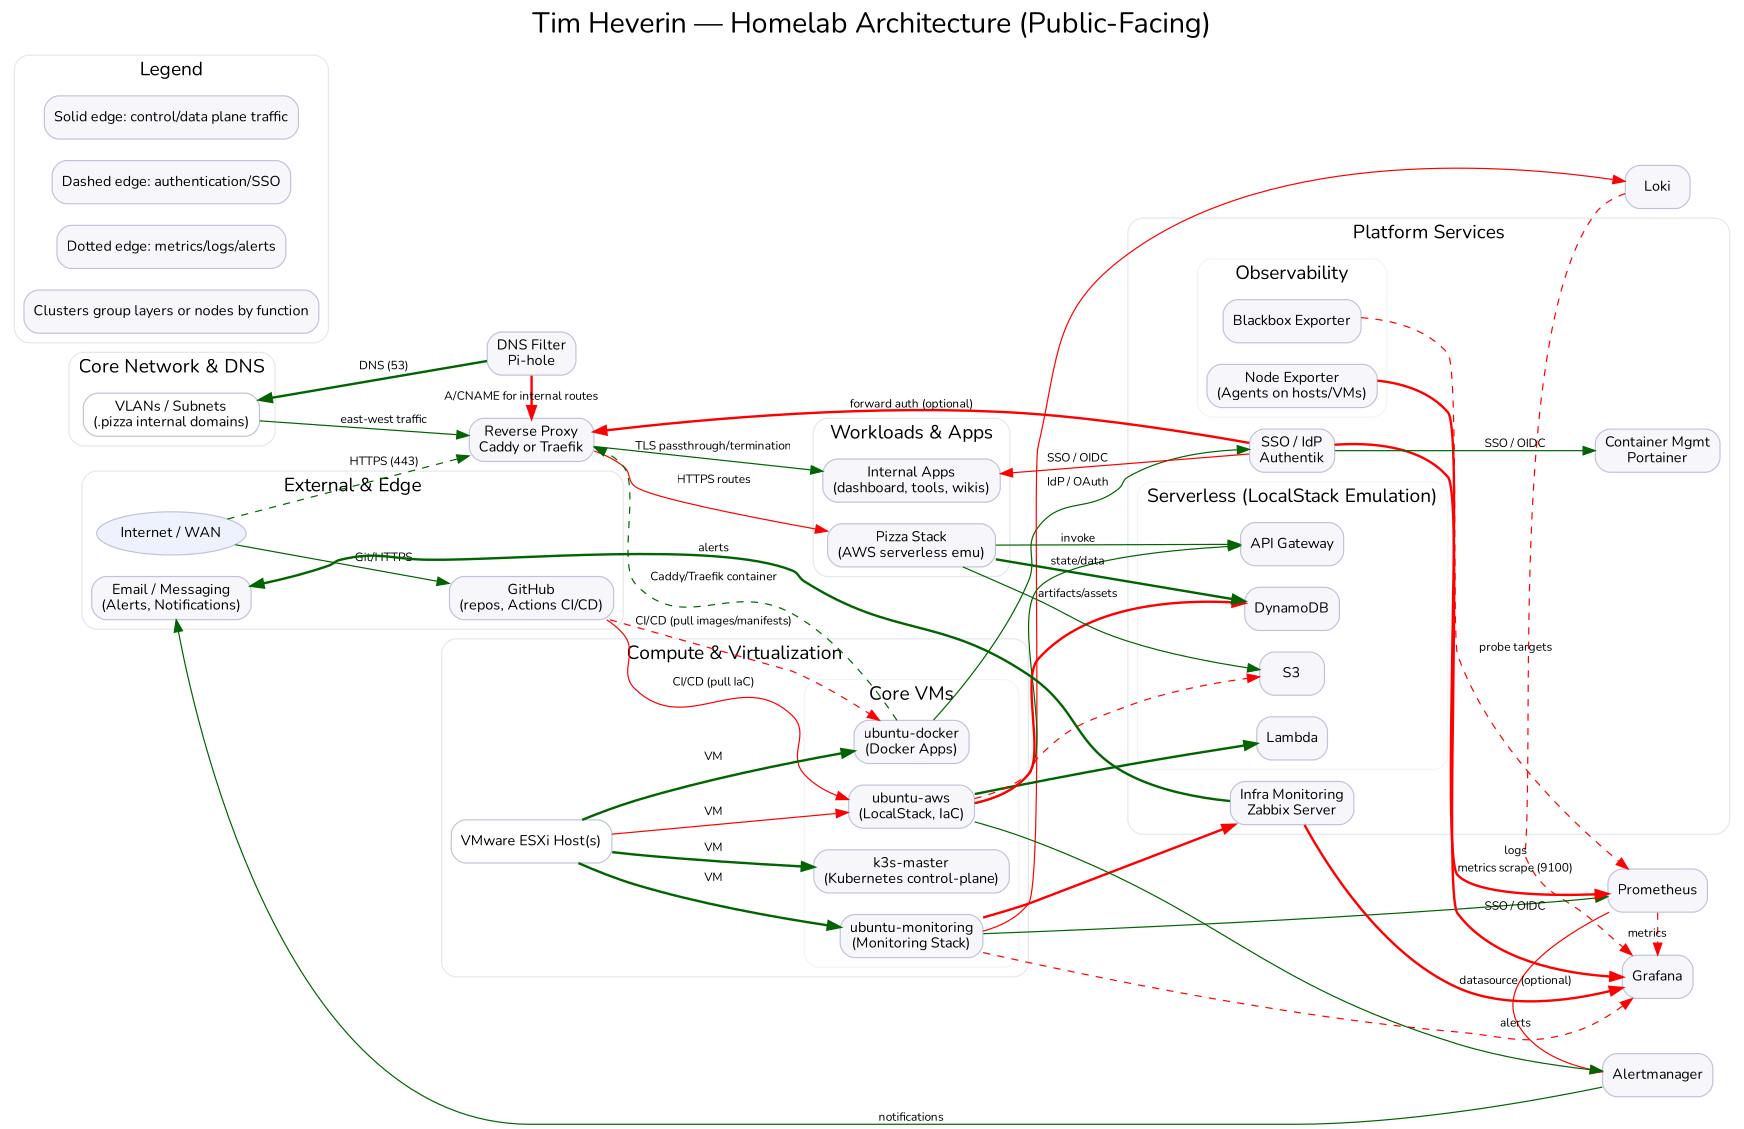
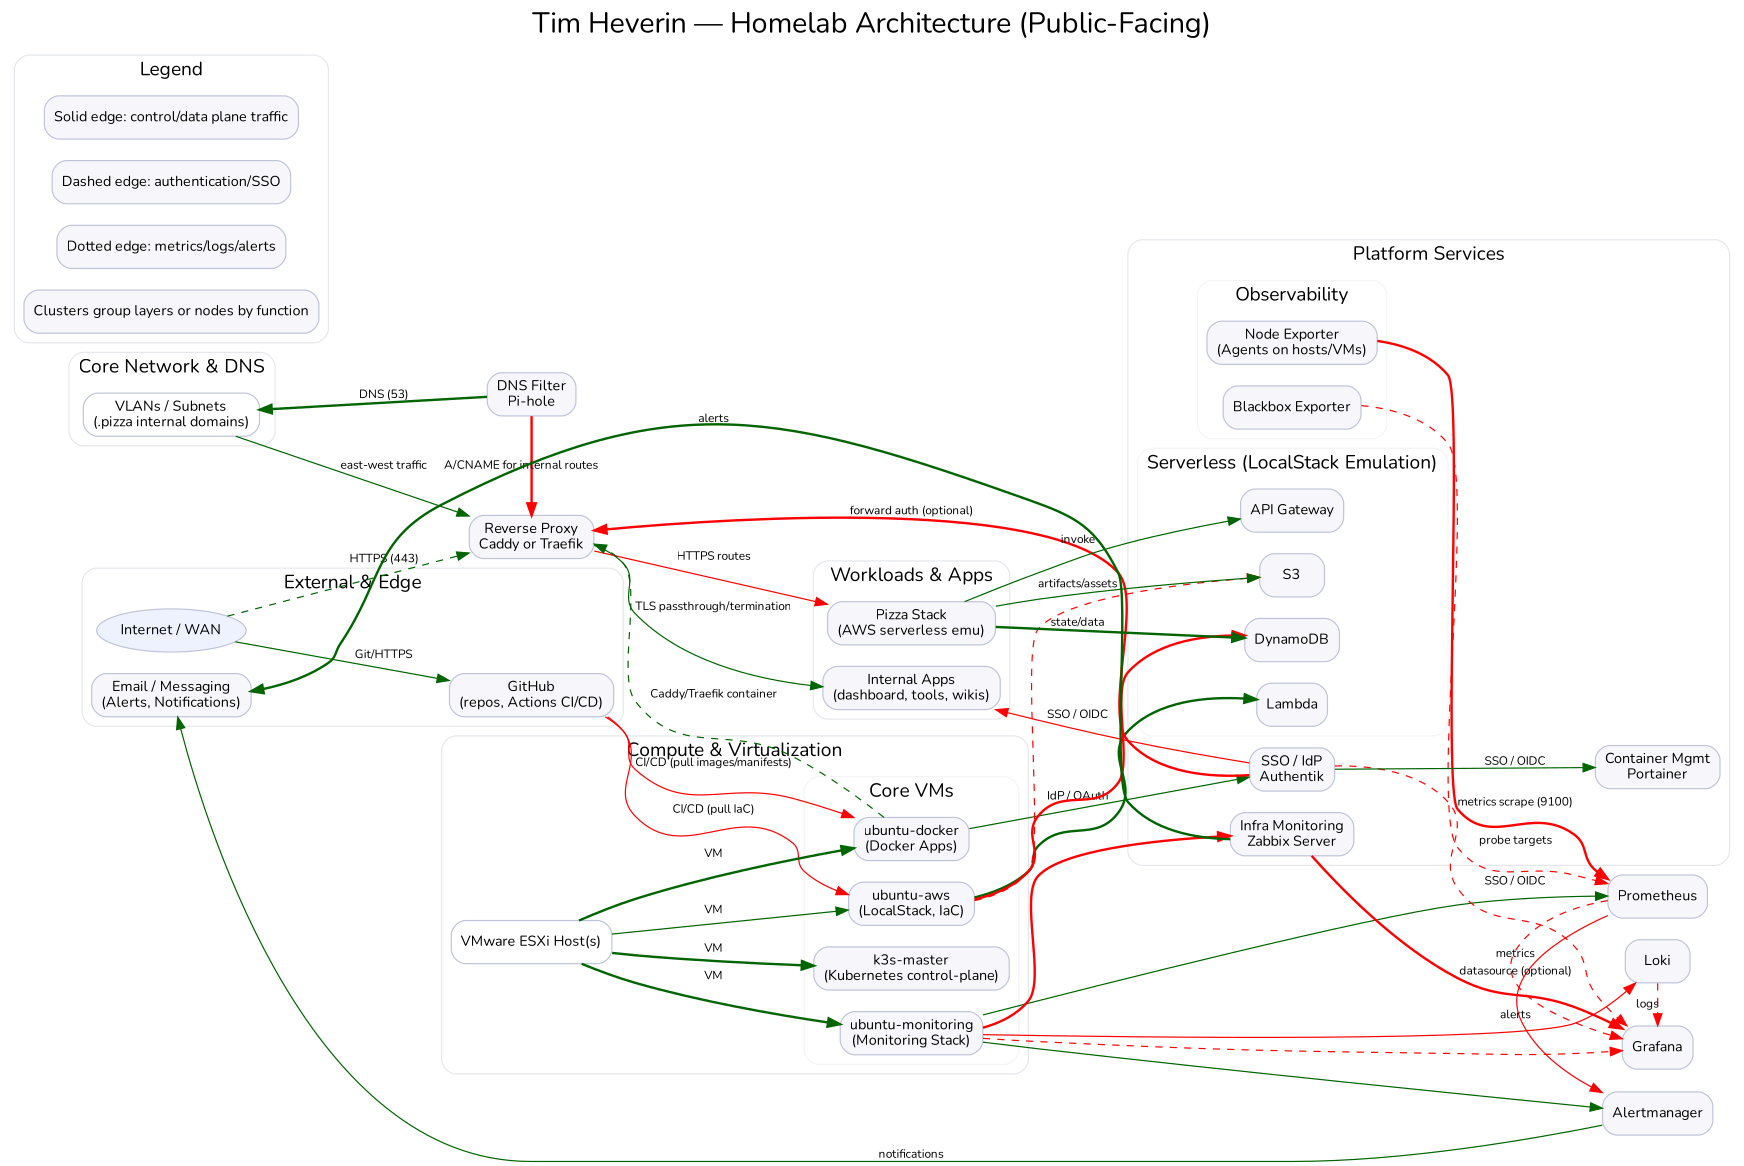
(1029, 625) -> none
(743, 657) -> (705, 795)
(724, 824) -> (724, 923)
(1453, 883) -> (1460, 891)
(1275, 965) -> (1286, 1076)
